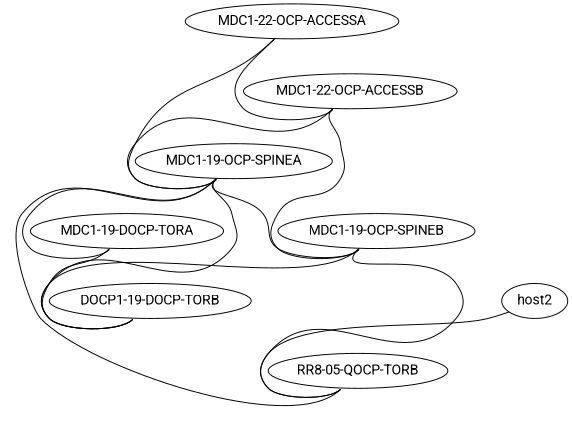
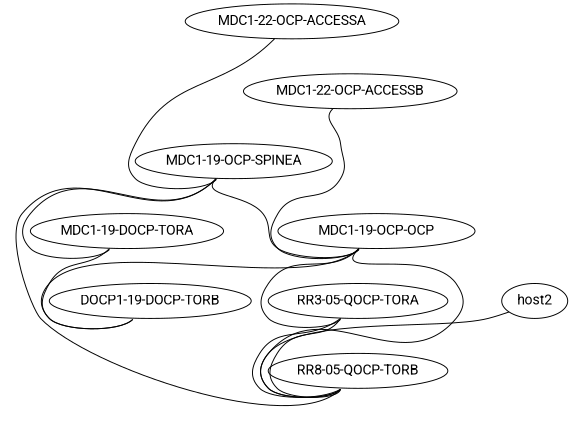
(246, 110) -> none
(172, 121) -> none
(376, 231) -> (376, 231)
(157, 269) -> none
none -> (358, 301)
